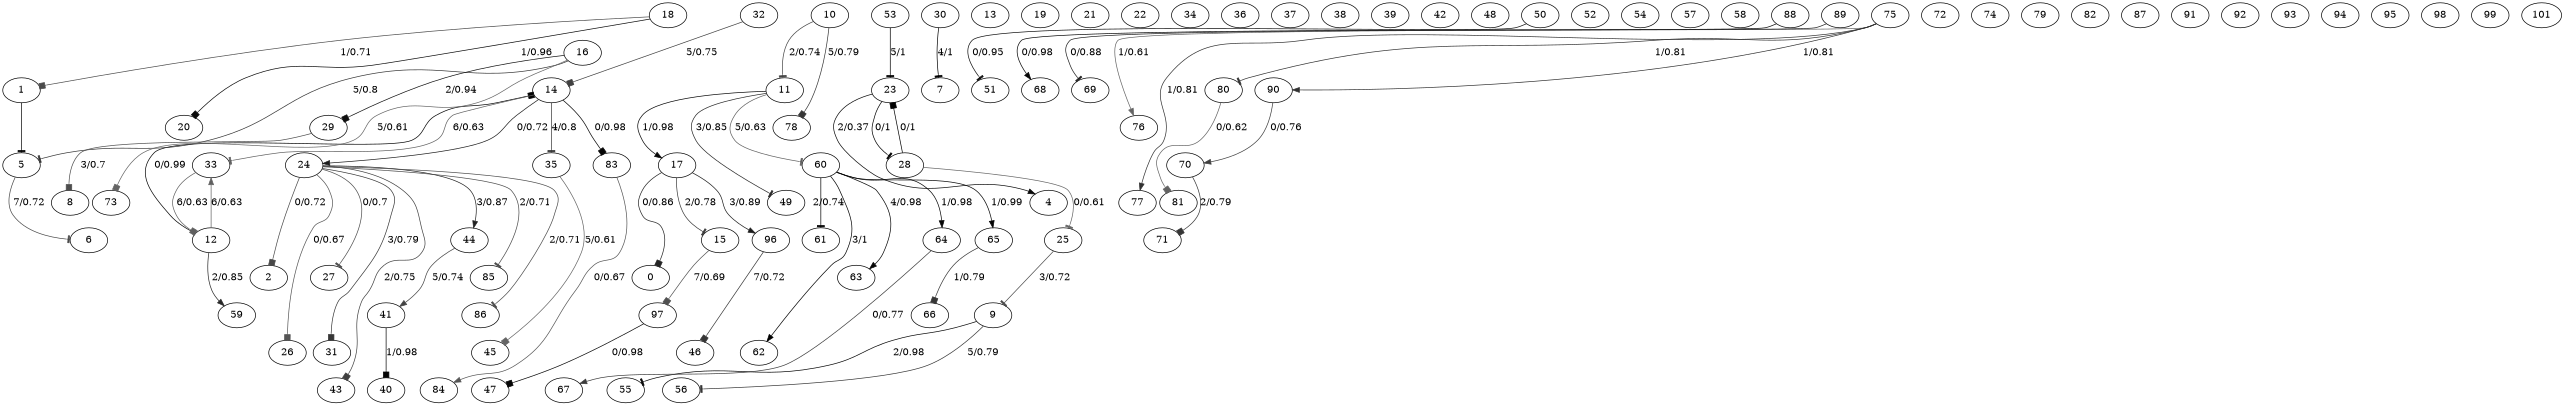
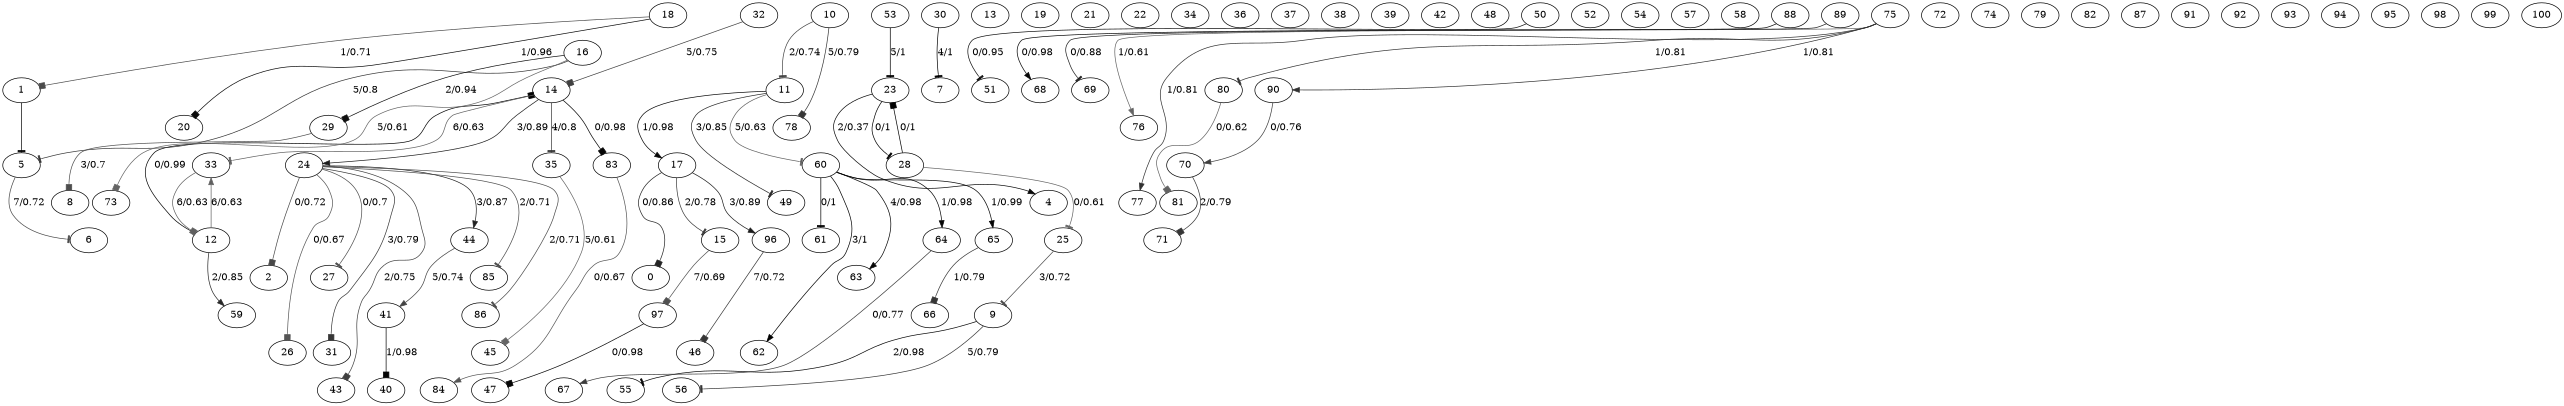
(2542, 15) -> (2542, 15)
(533, 128) -> (533, 128)
(829, 203) -> (829, 203)
